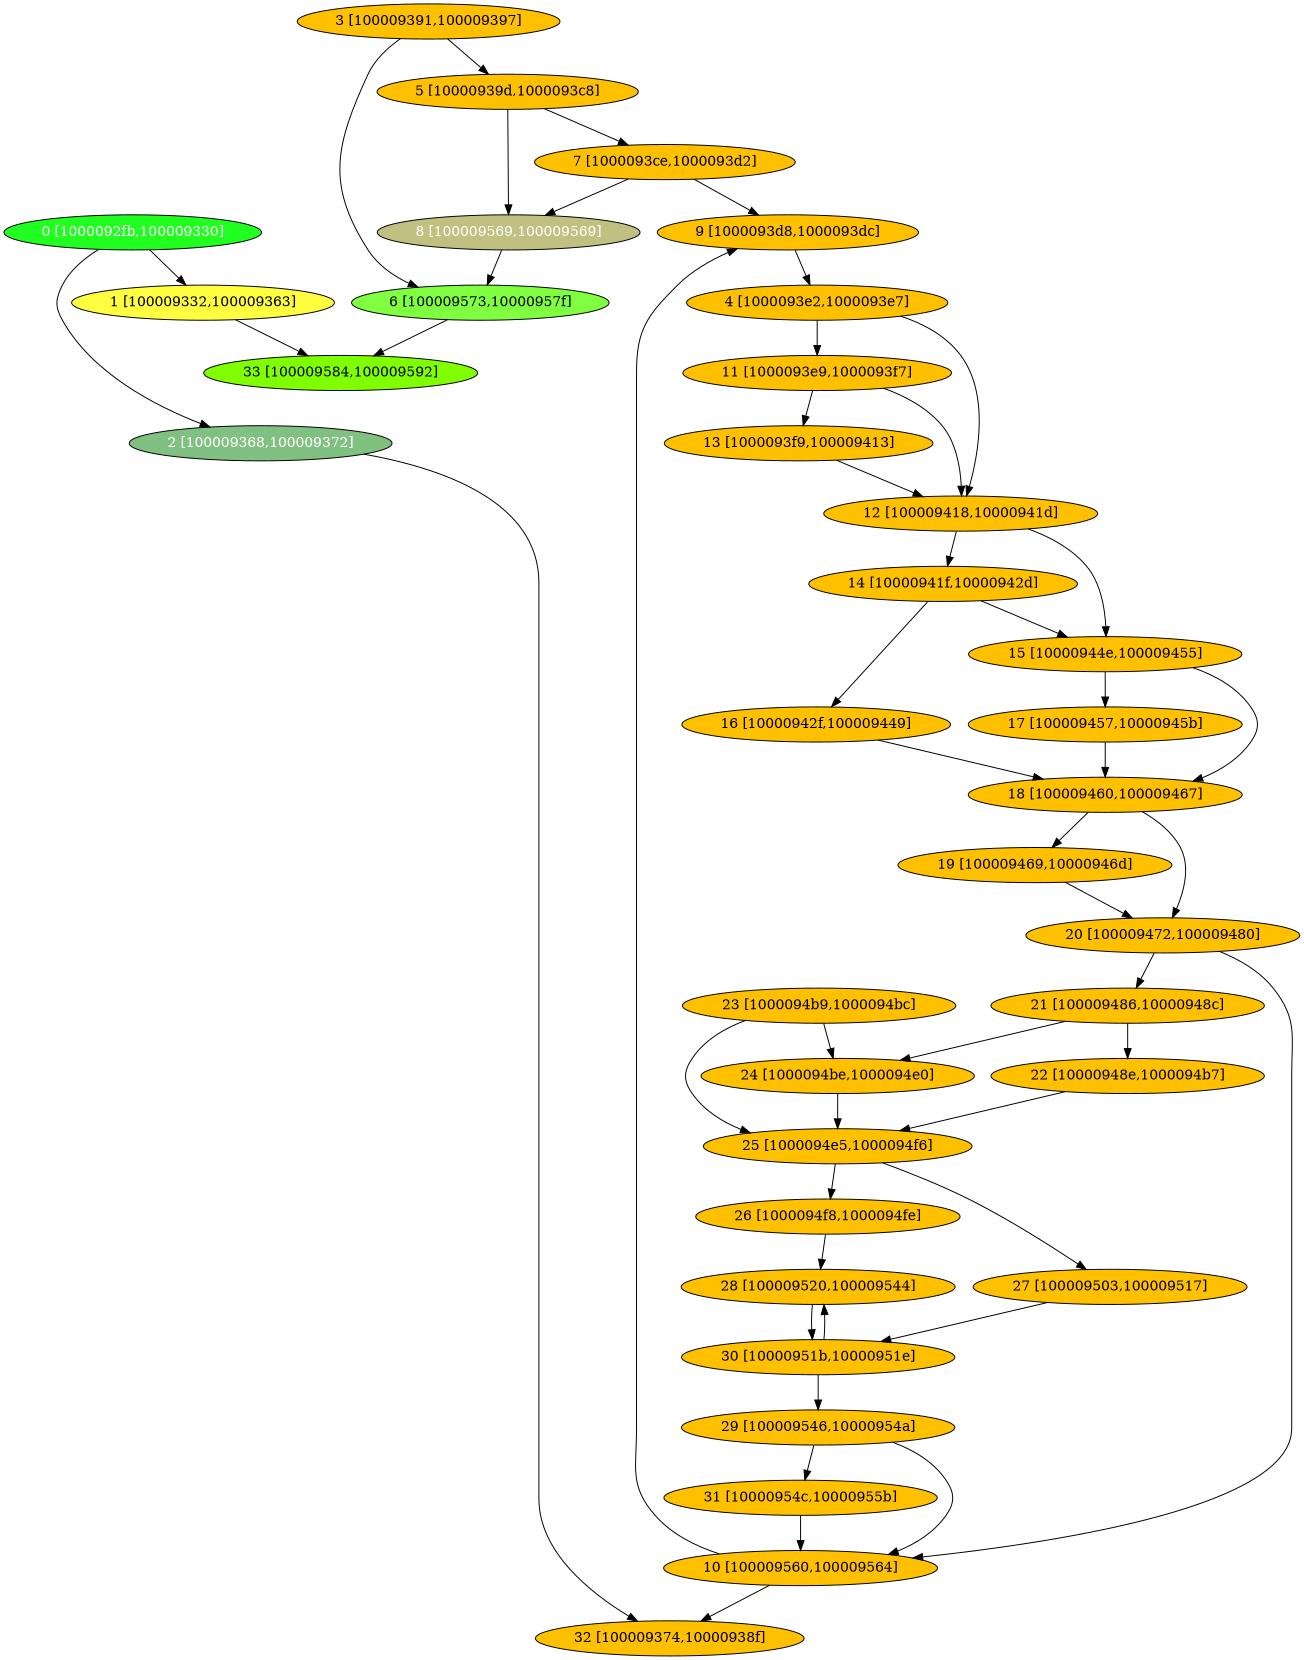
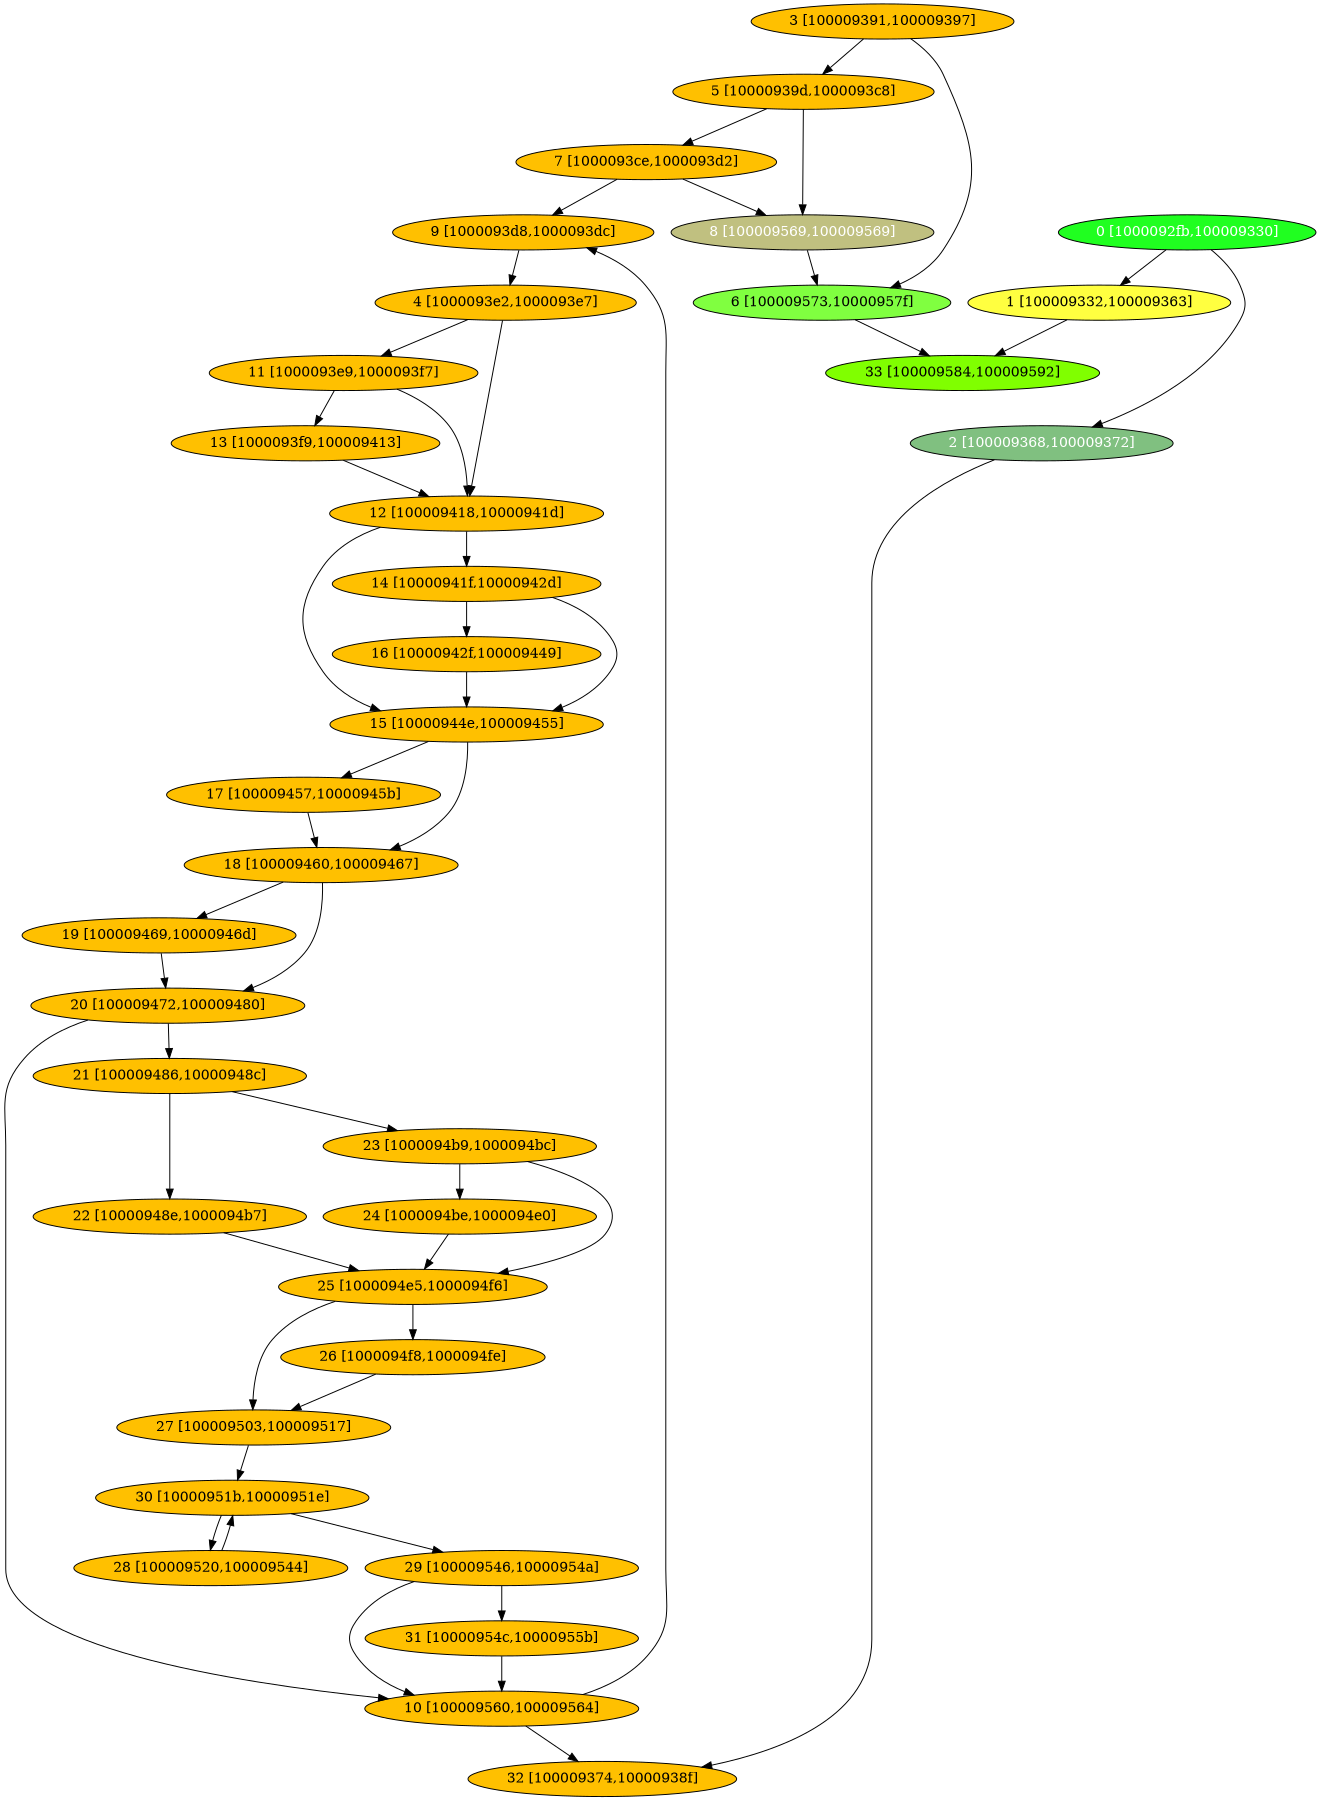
(956, 758) -> (467, 685)
(987, 1040) -> (310, 1110)
(824, 1247) -> (338, 1390)
